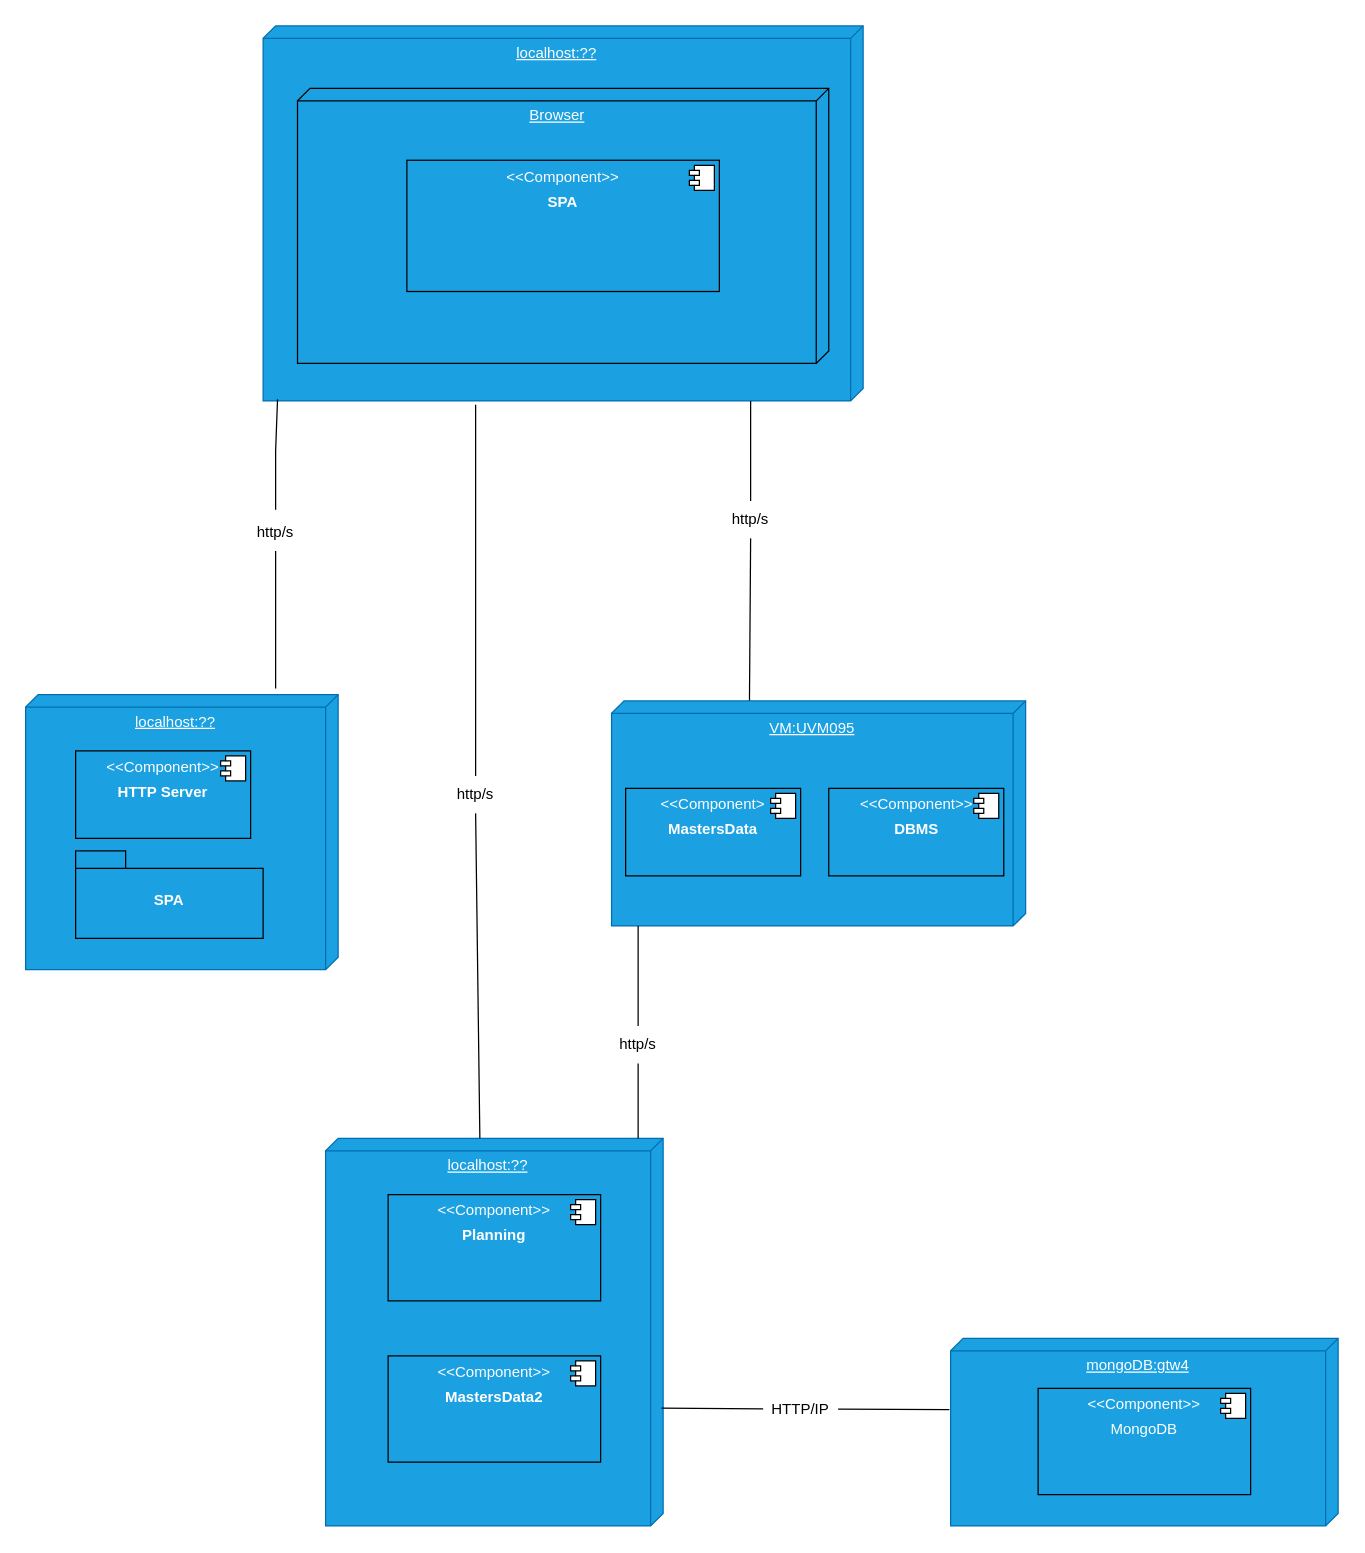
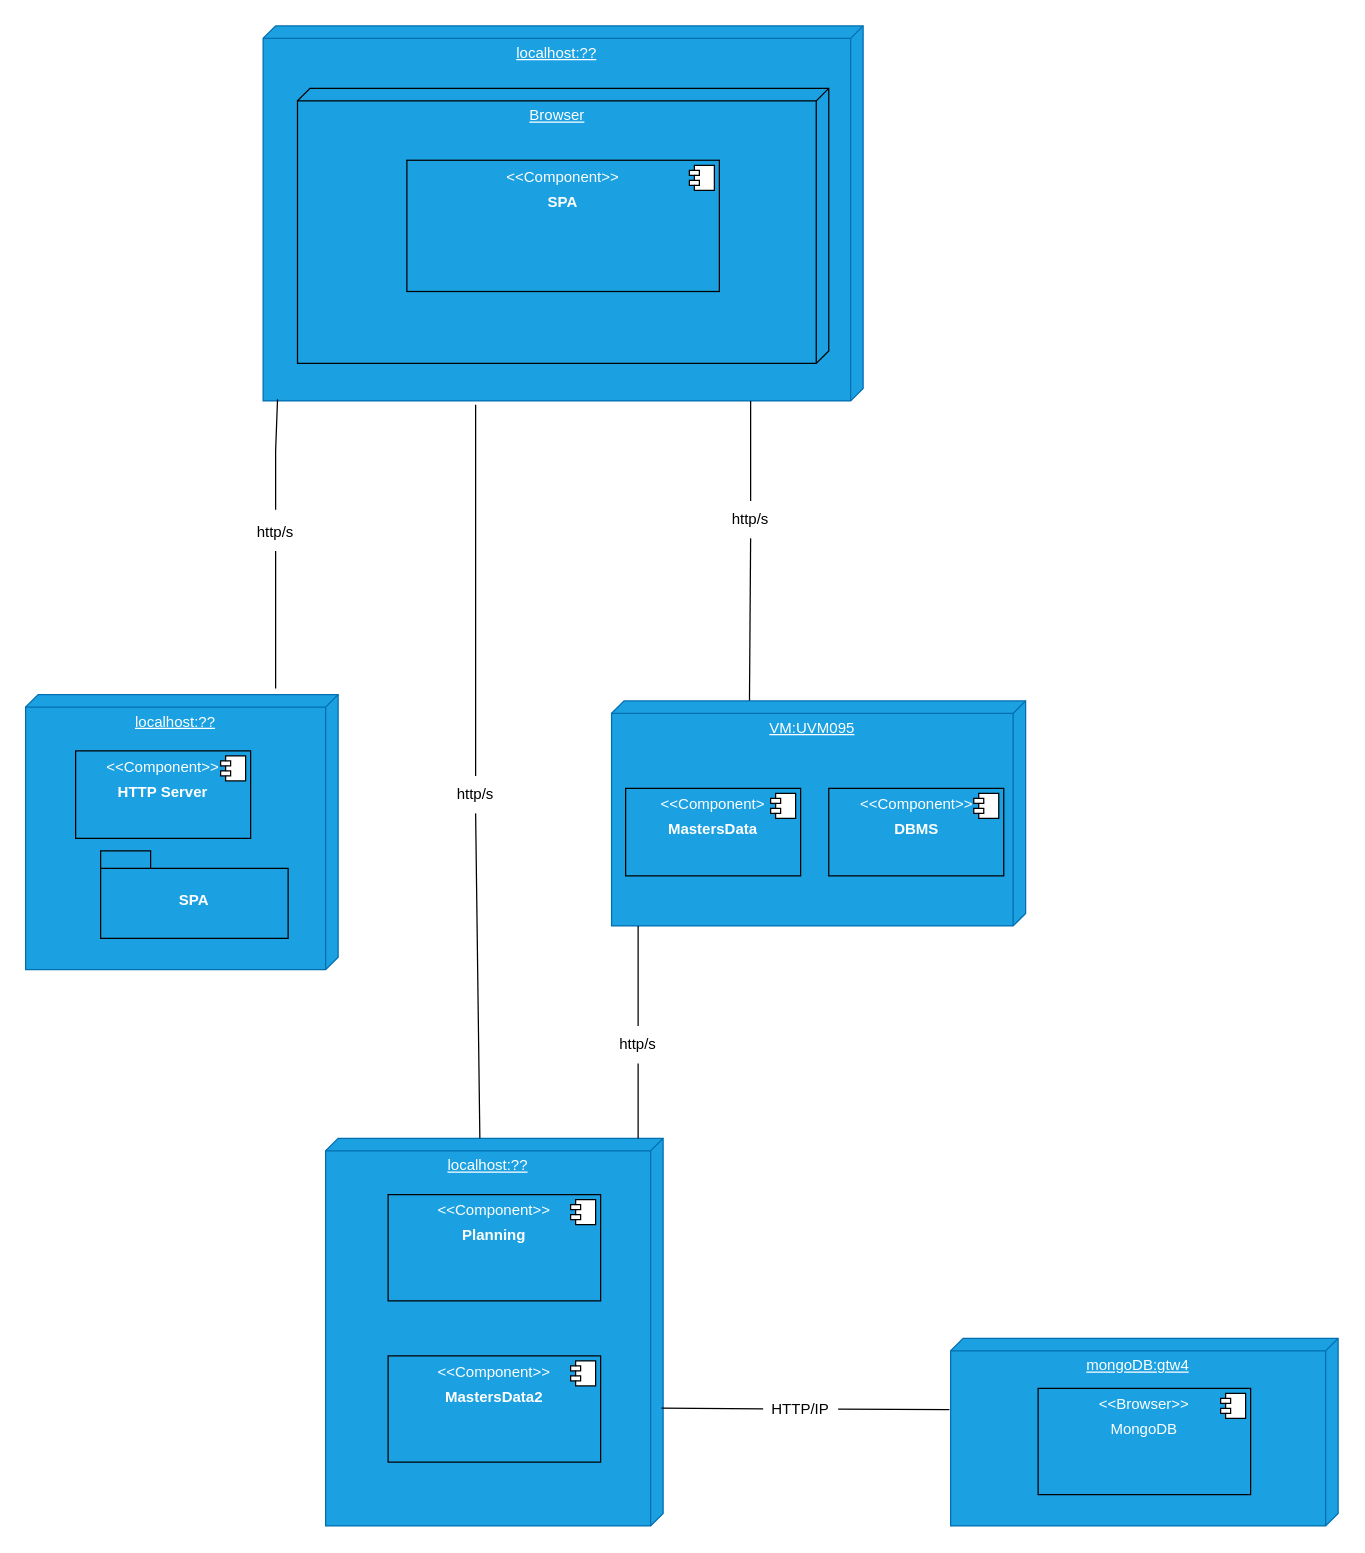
(169, 894) -> (194, 894)
(1093, 1388) -> (1084, 1388)
